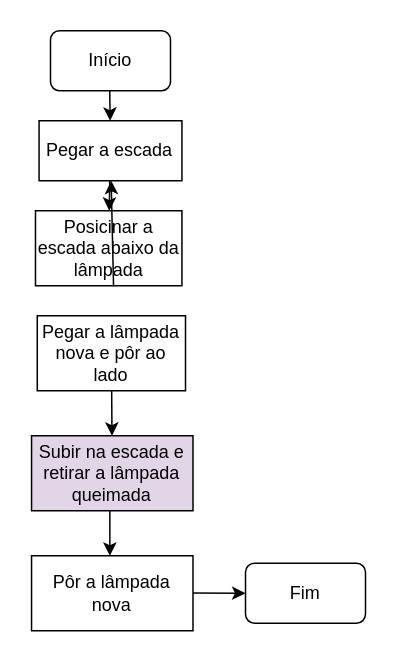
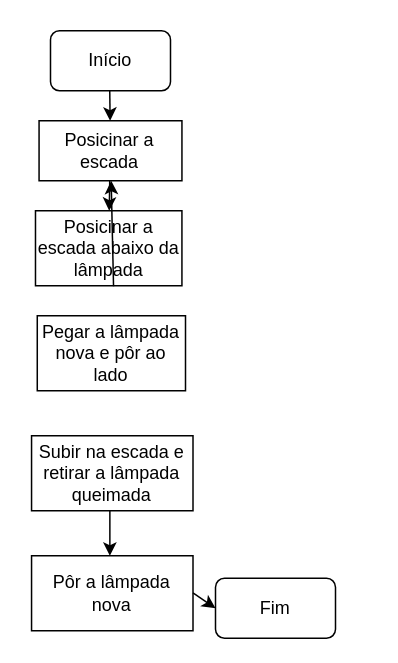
(110, 151) -> (110, 151)
(112, 408) -> none
(112, 473) -> (112, 473)
(305, 593) -> (275, 608)
